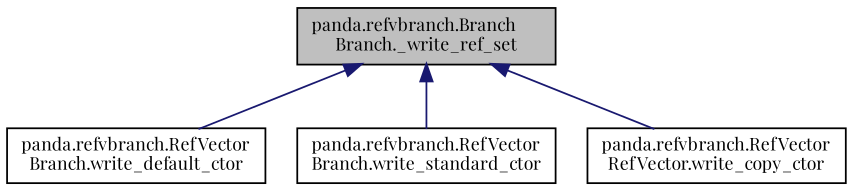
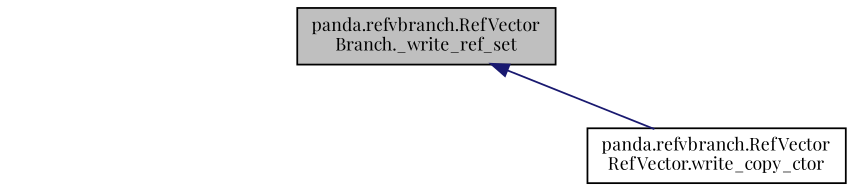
(426, 36) -> (426, 36)
(136, 156) -> none
(426, 156) -> none
